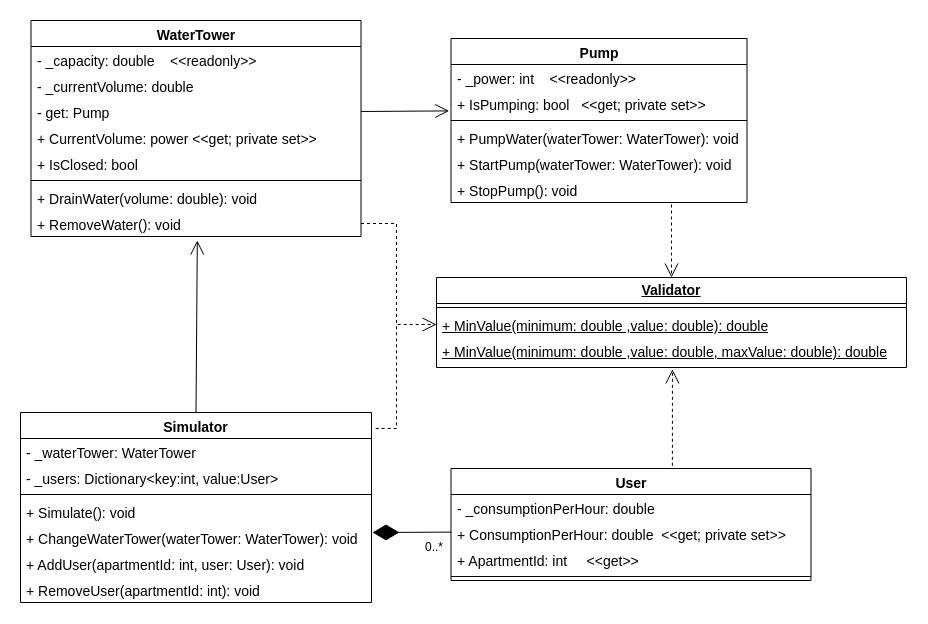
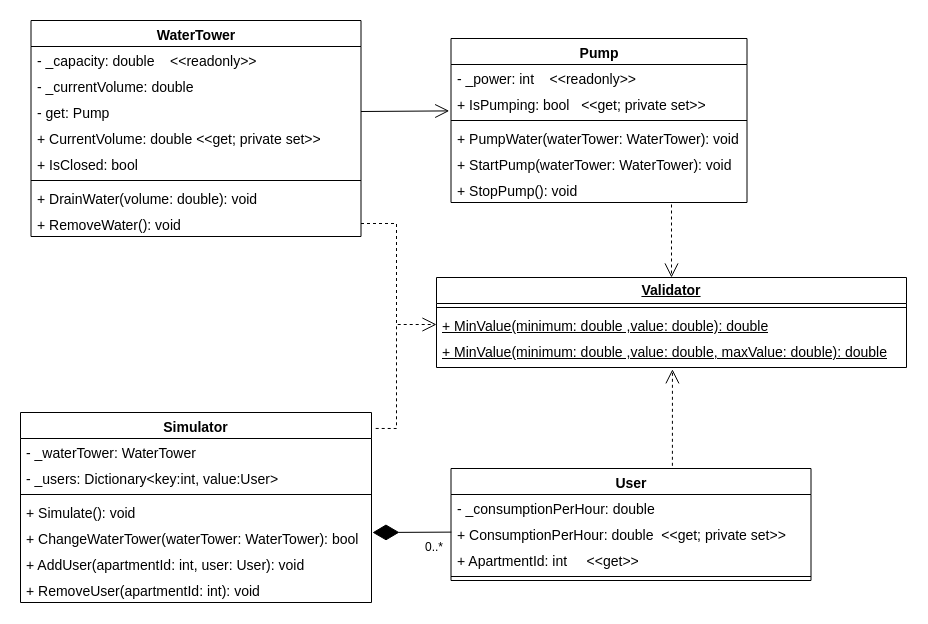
(190, 140) -> (192, 140)
(197, 328) -> none
(197, 548) -> (197, 548)
